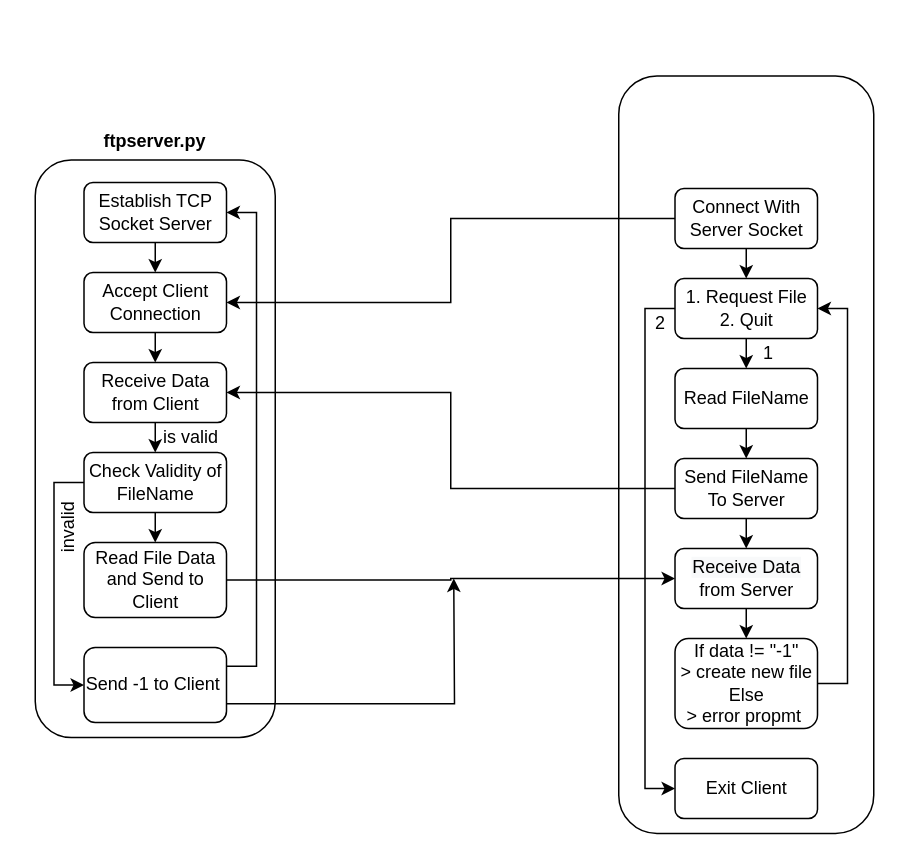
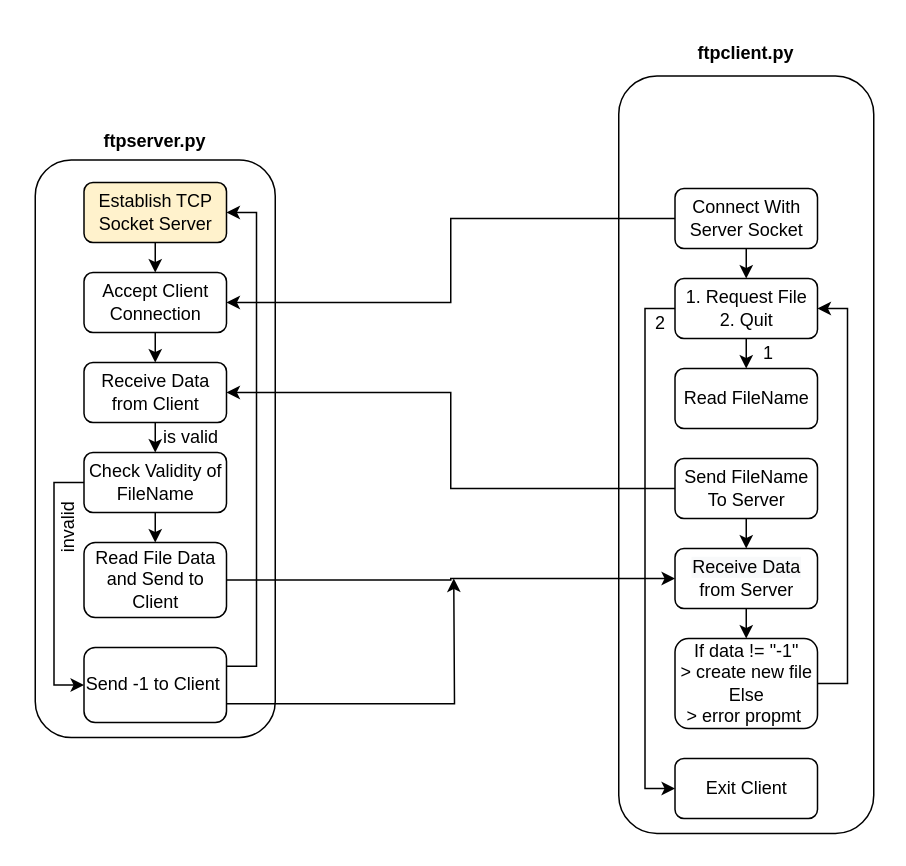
none -> (746, 53)
(155, 212) -> (155, 212)
(746, 438) -> none
